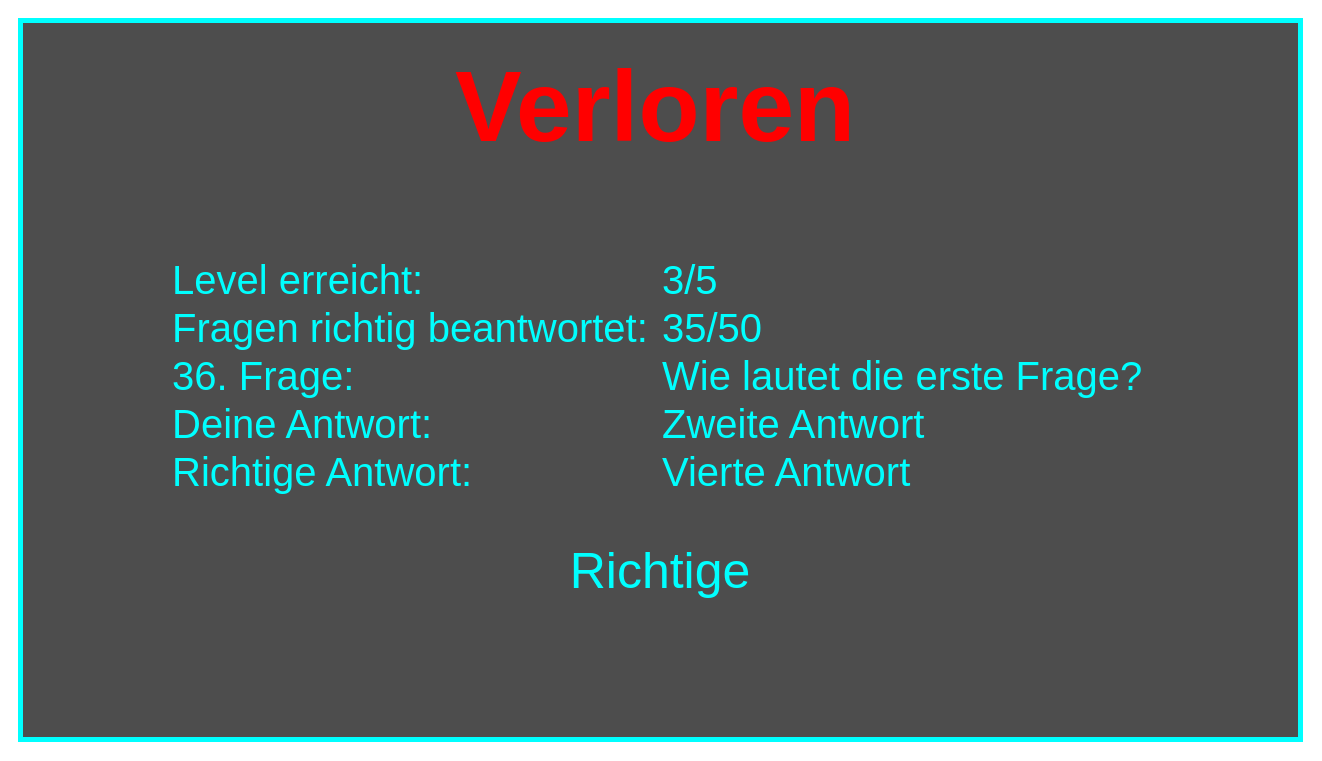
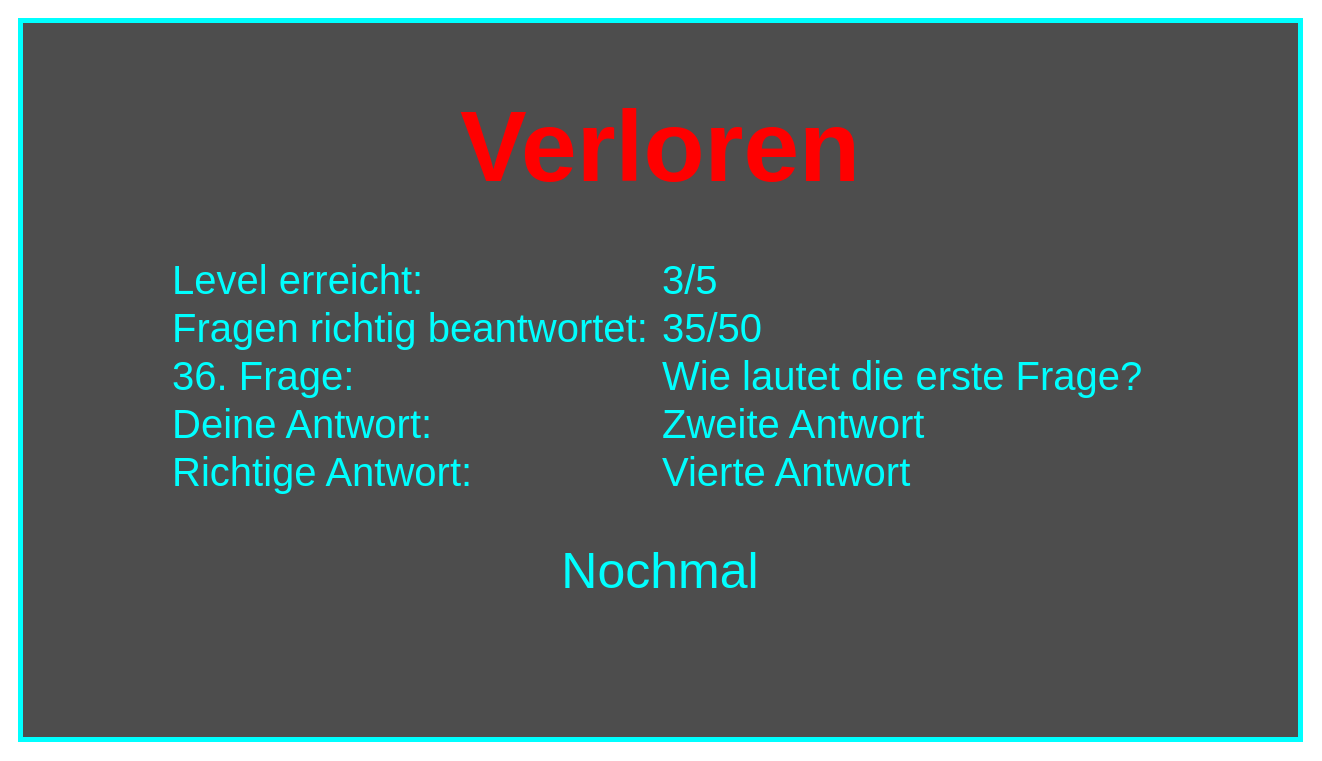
(656, 106) -> (661, 146)
(661, 571) -> (661, 571)
